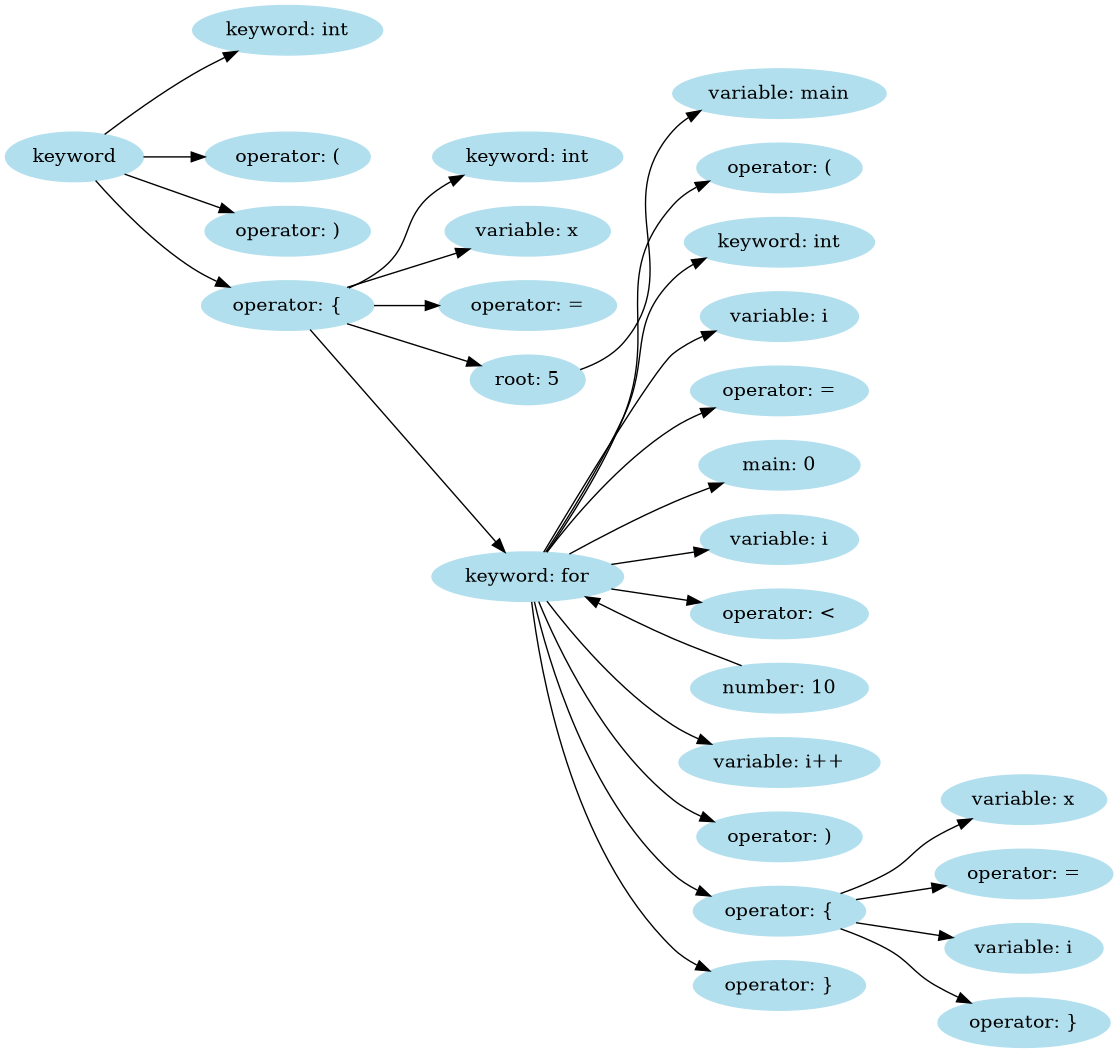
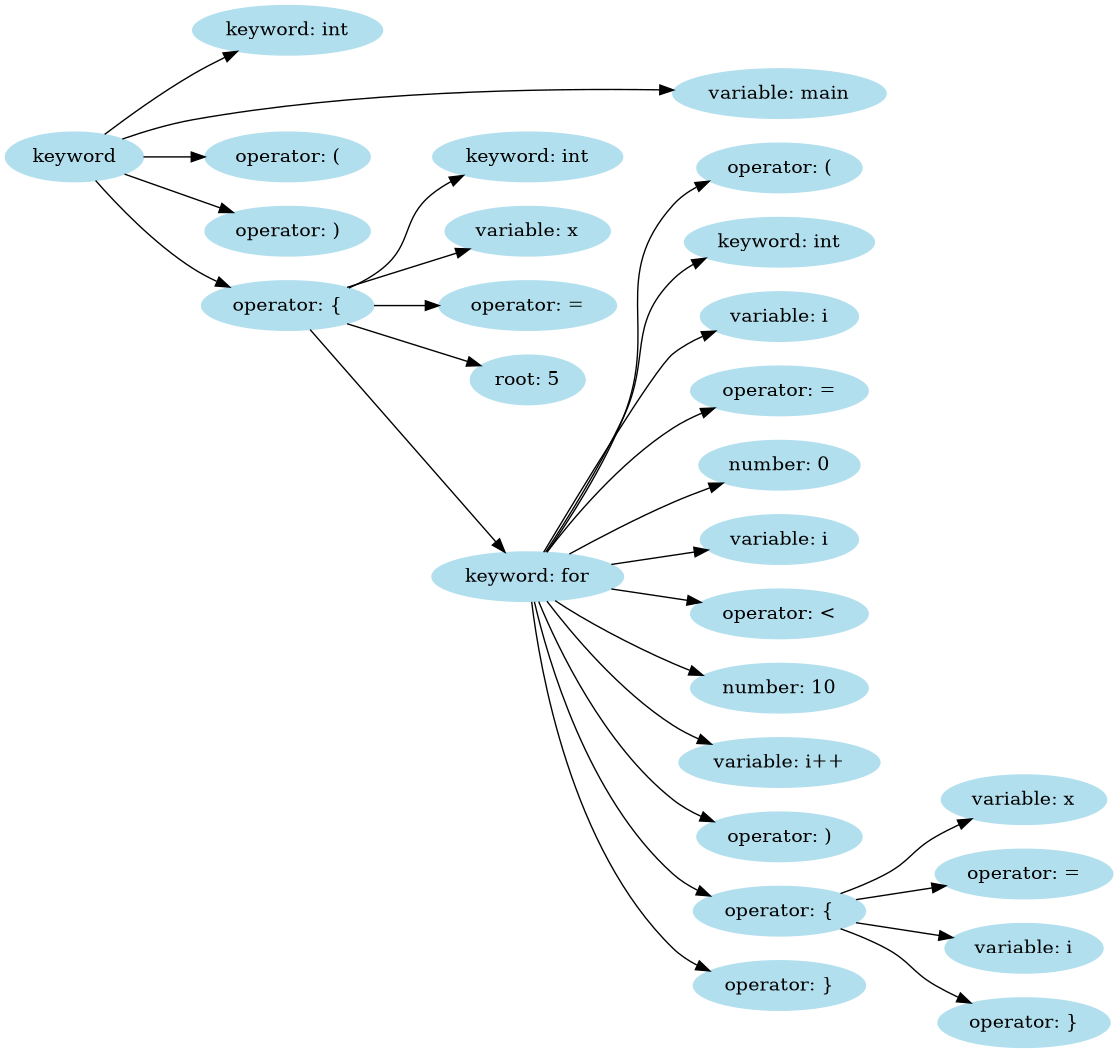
(650, 267) -> (389, 97)
(779, 465) -> (779, 465)
(669, 637) -> (621, 639)
